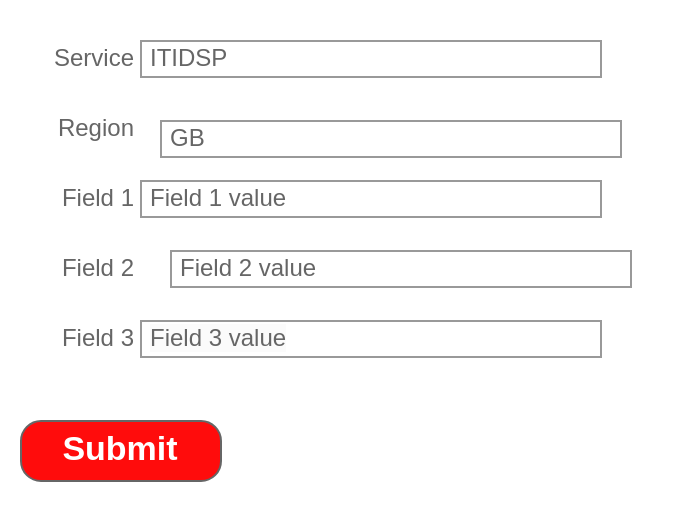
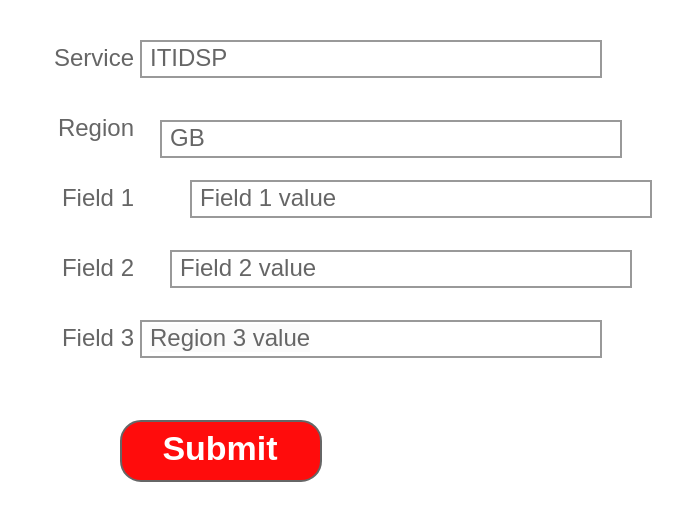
(371, 199) -> (421, 199)
(223, 339) -> (233, 339)
(121, 451) -> (221, 451)
